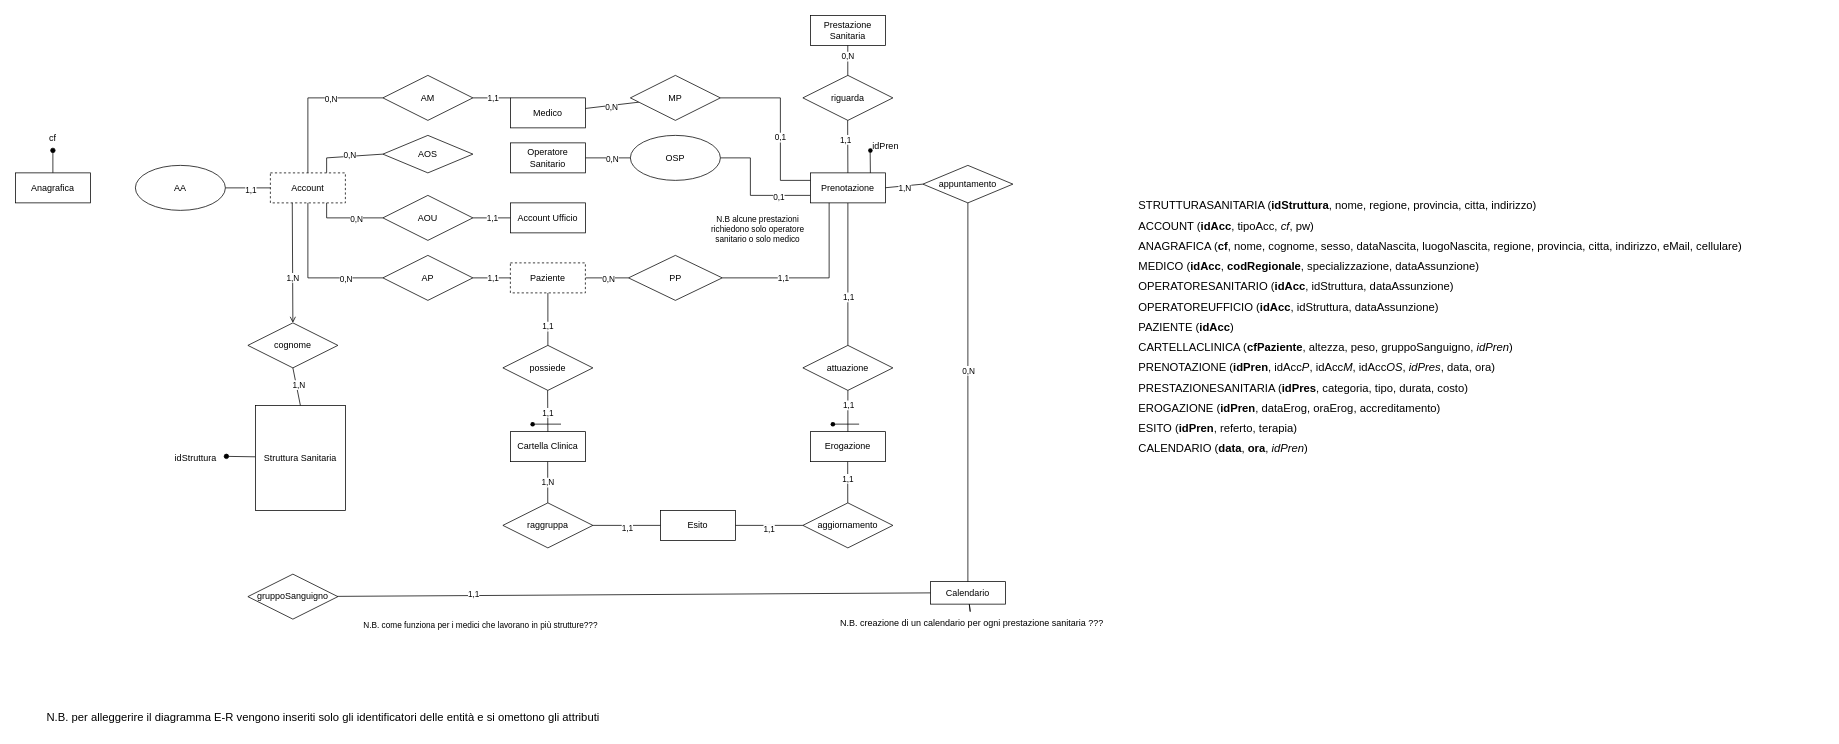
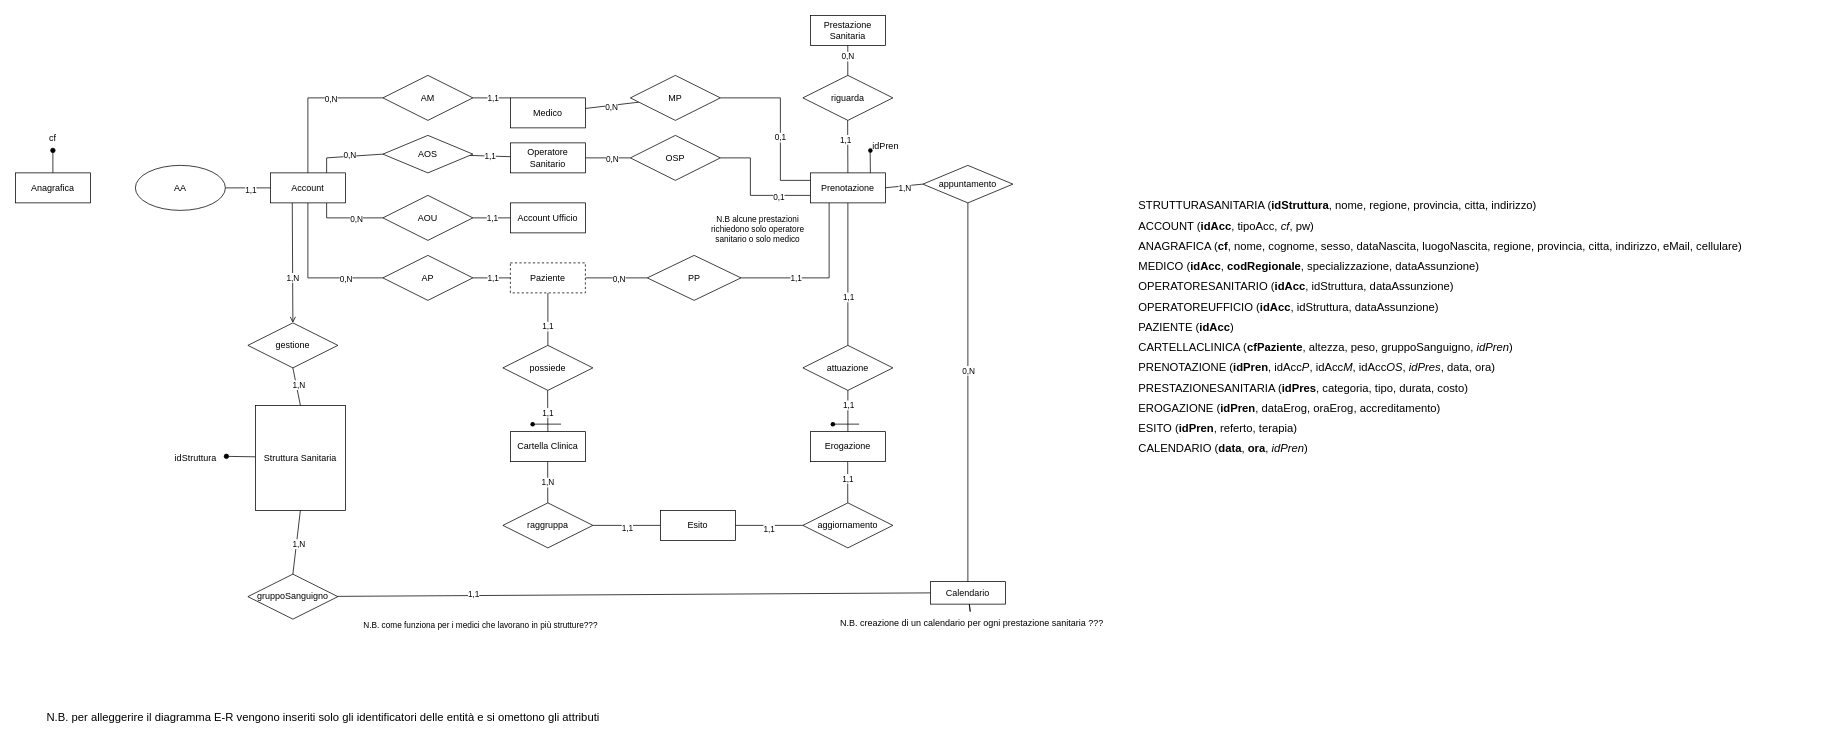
none -> (490, 156)
(675, 158) -> (675, 158)
(308, 188) -> (308, 188)
(675, 278) -> (694, 278)
(293, 345) -> (293, 345)
none -> (296, 544)
